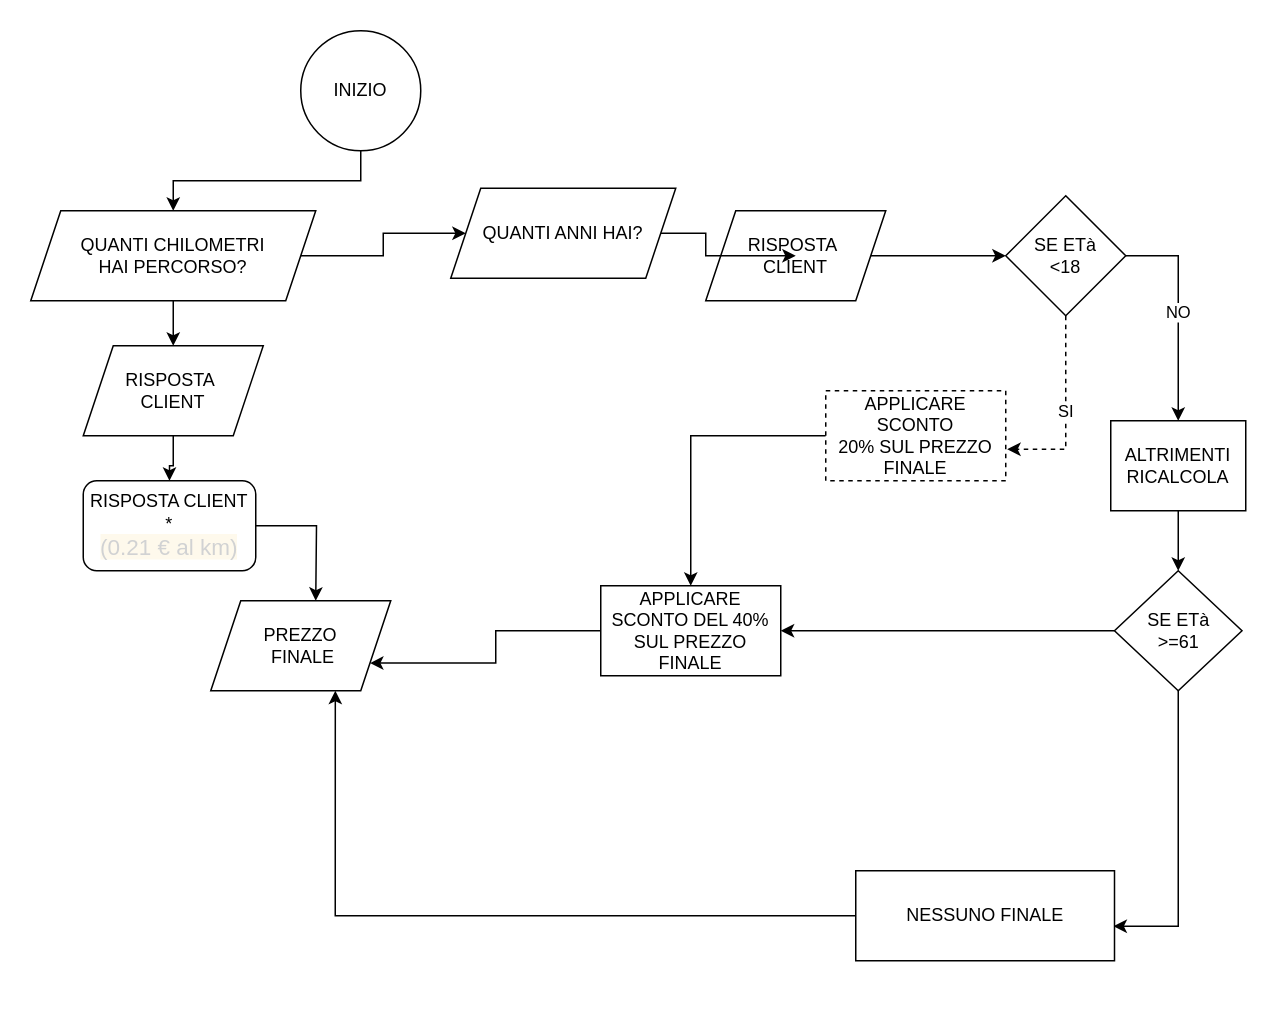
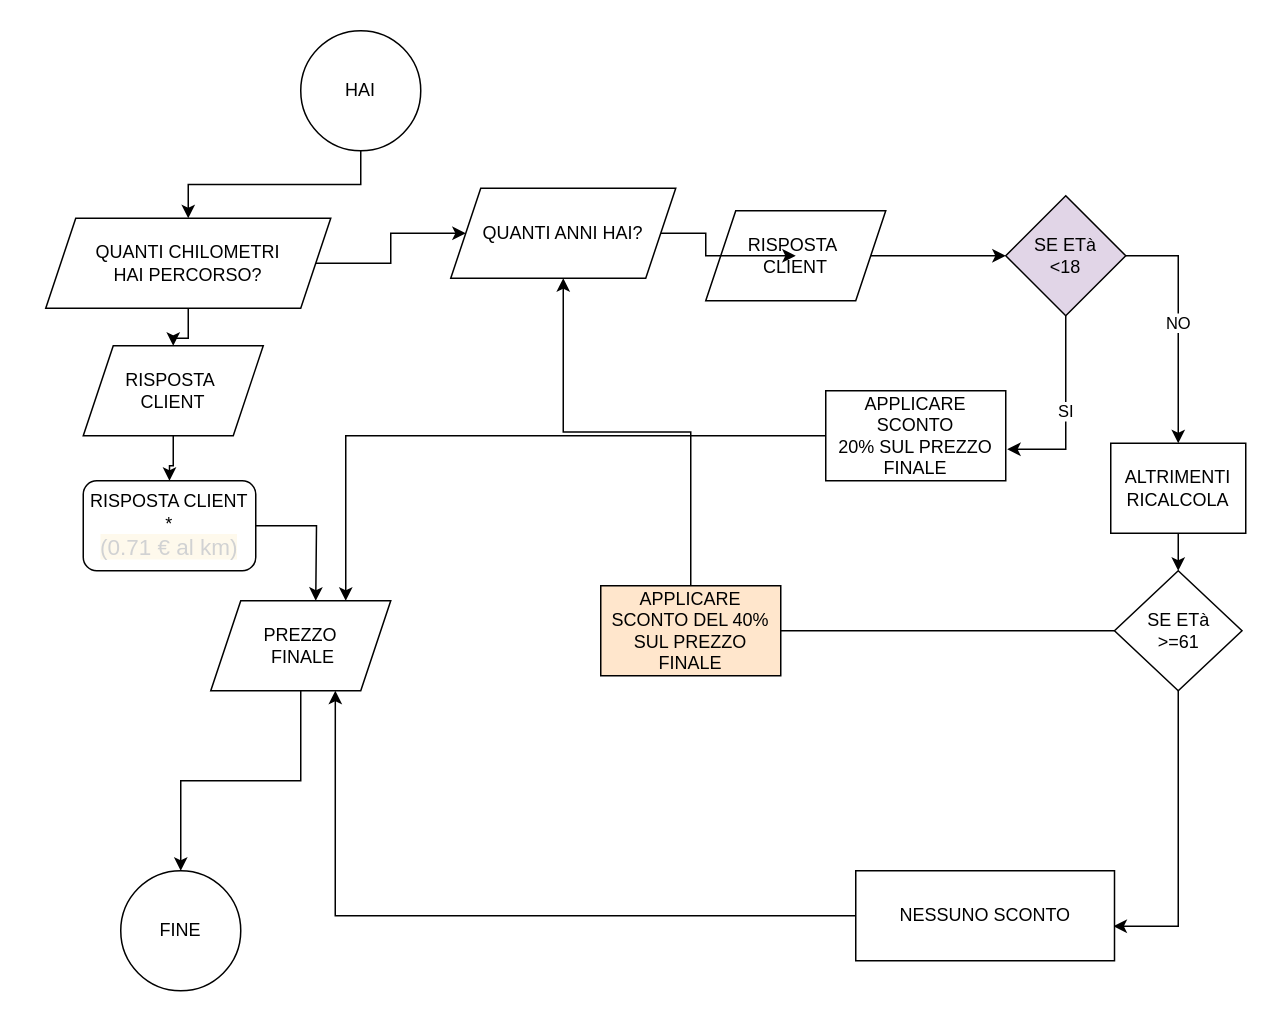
(361, 91) -> (361, 91)
(173, 256) -> (188, 263)
(1066, 256) -> (1066, 256)
(1066, 360) -> (1066, 360)
(825, 436) -> (442, 436)
(916, 436) -> (916, 436)
(1178, 466) -> (1178, 488)
(170, 526) -> (170, 526)
(691, 631) -> (691, 631)
(792, 631) -> (787, 631)
(496, 652) -> (563, 424)
none -> (246, 781)
(986, 916) -> (986, 916)
none -> (181, 931)
